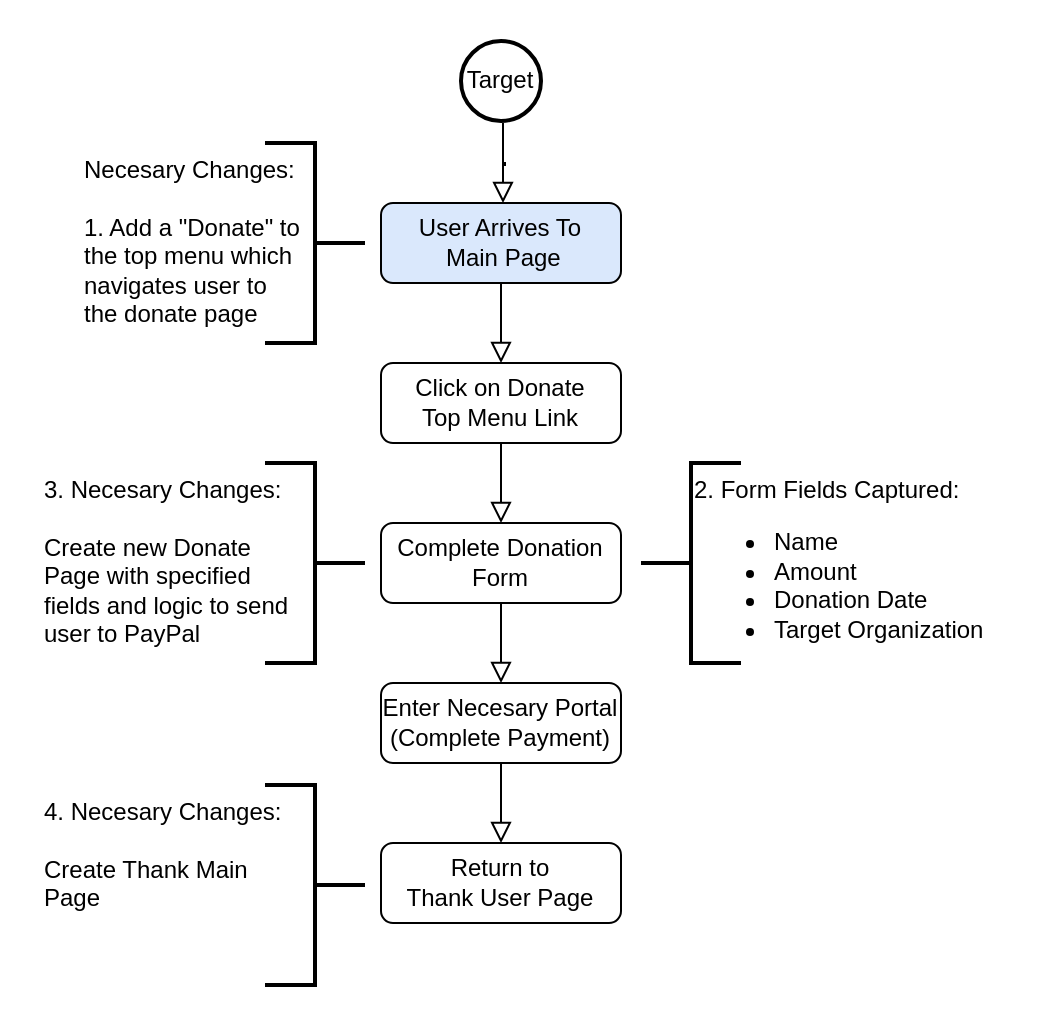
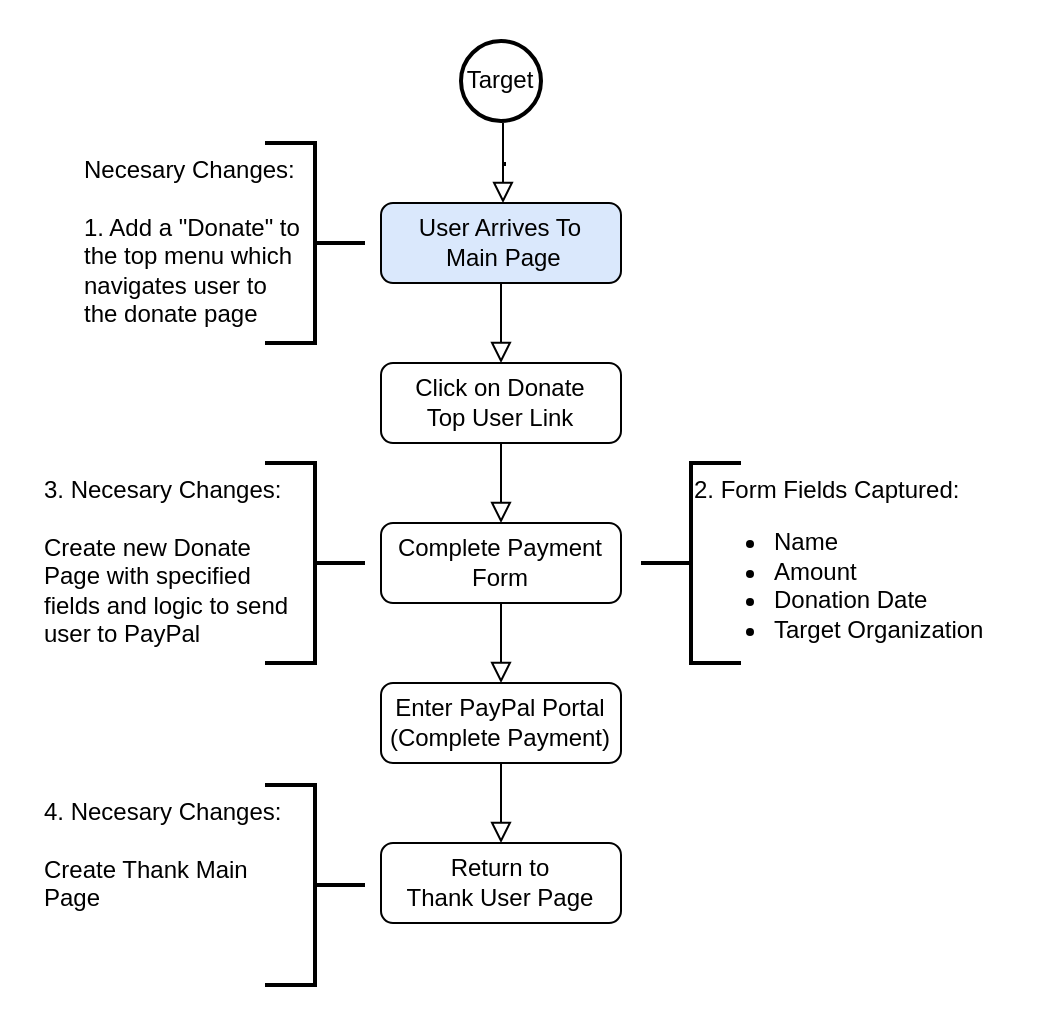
(501, 403) -> (501, 403)
(501, 563) -> (501, 563)
(501, 723) -> (501, 723)
